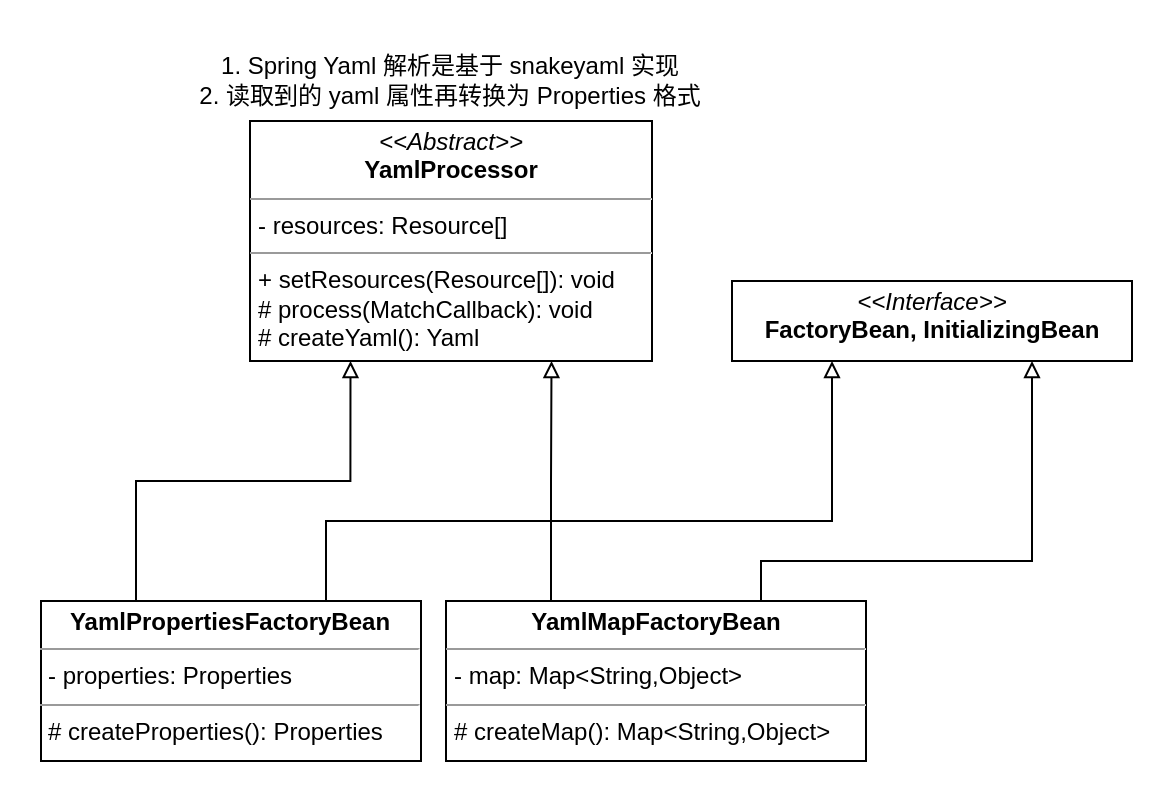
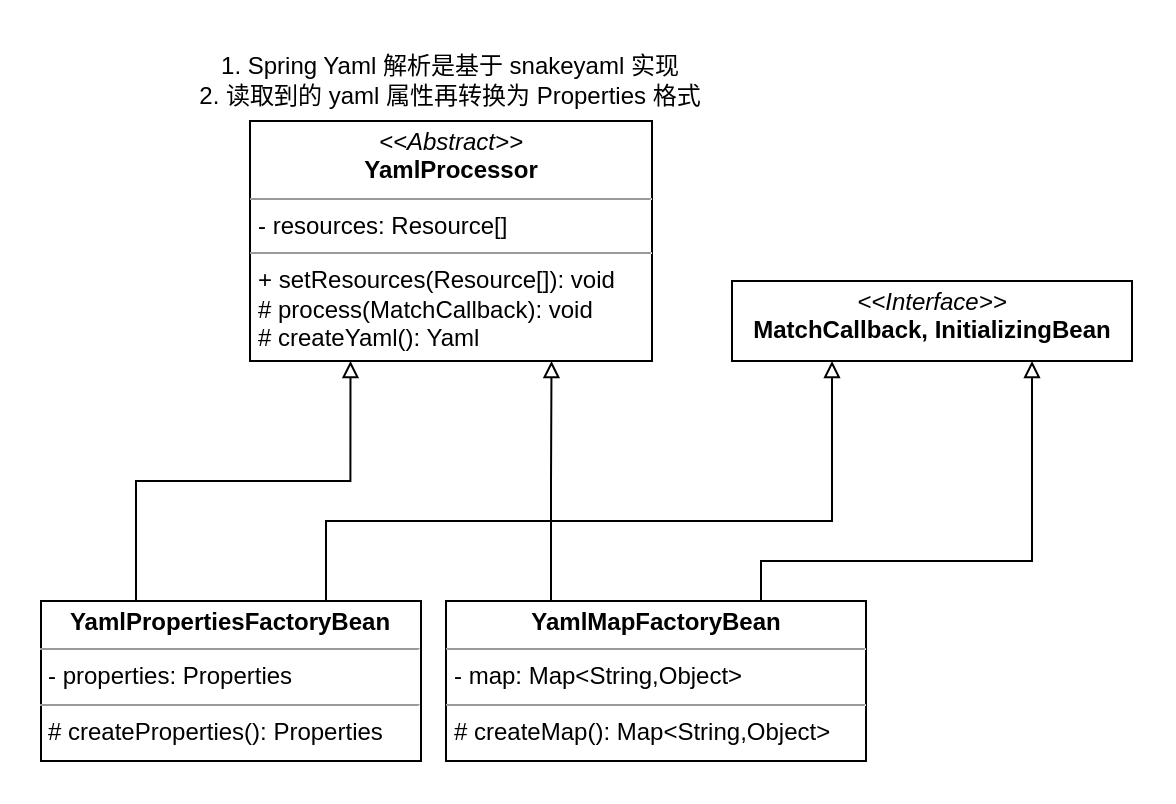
(906, 310) -> (913, 310)
